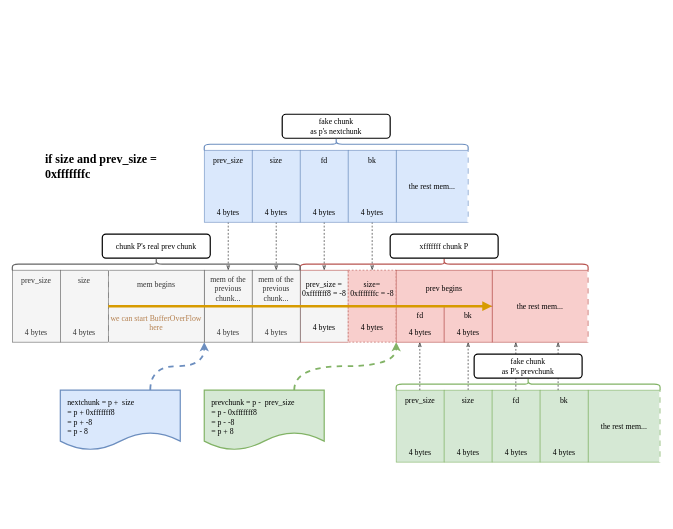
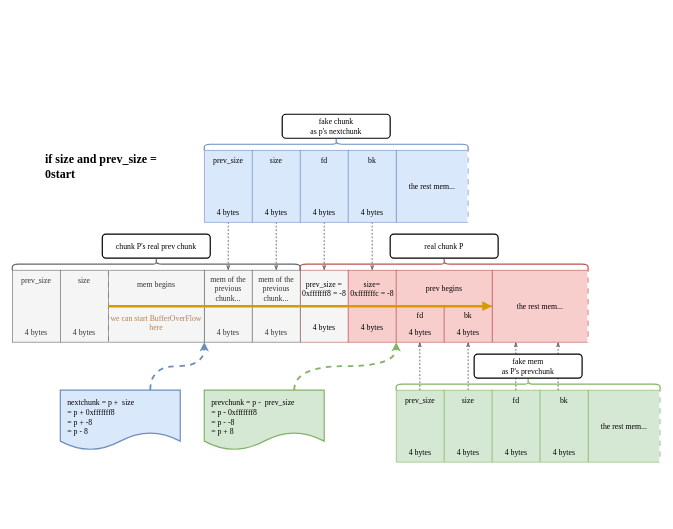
(116, 159) -> (116, 159)
(444, 246) -> (444, 246)
(372, 306) -> (372, 306)
(528, 366) -> (528, 366)
